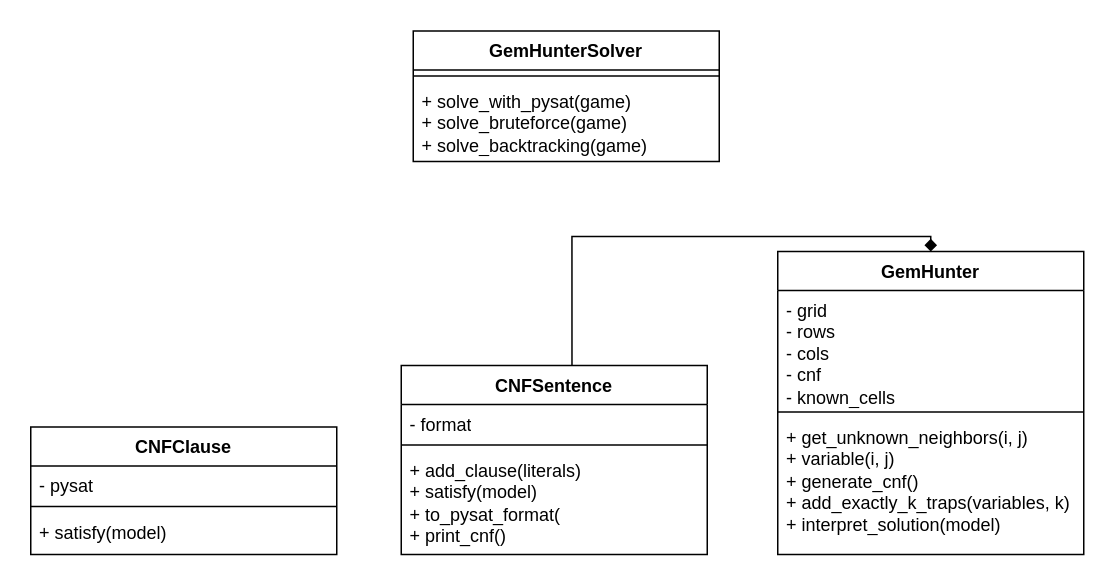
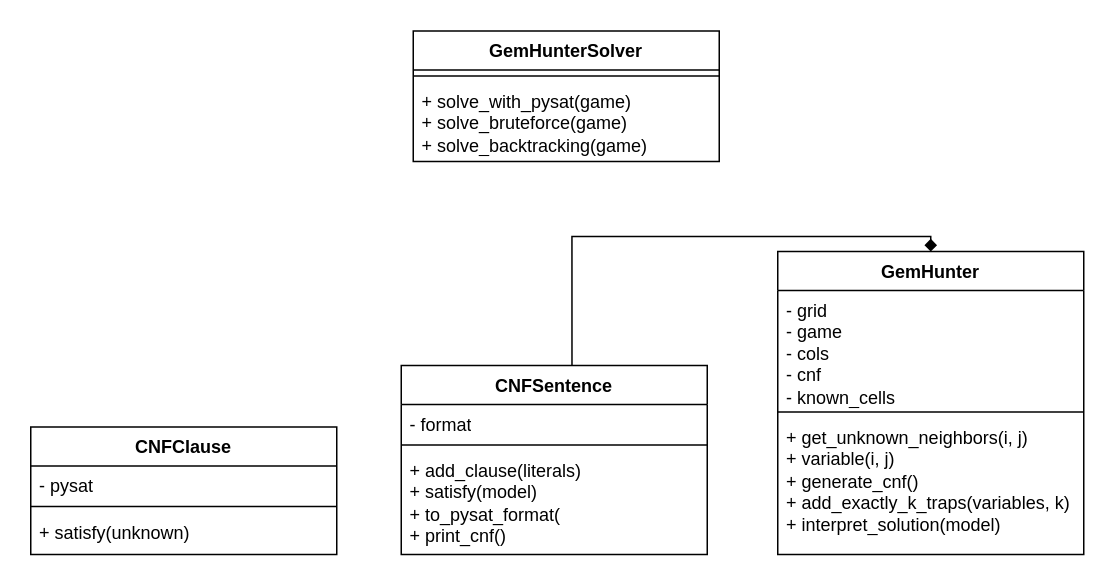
(845, 355) -> (845, 355)
(113, 534) -> (126, 534)
